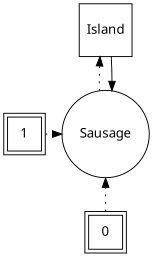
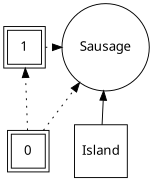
(99, 78) -> none
none -> (27, 104)
